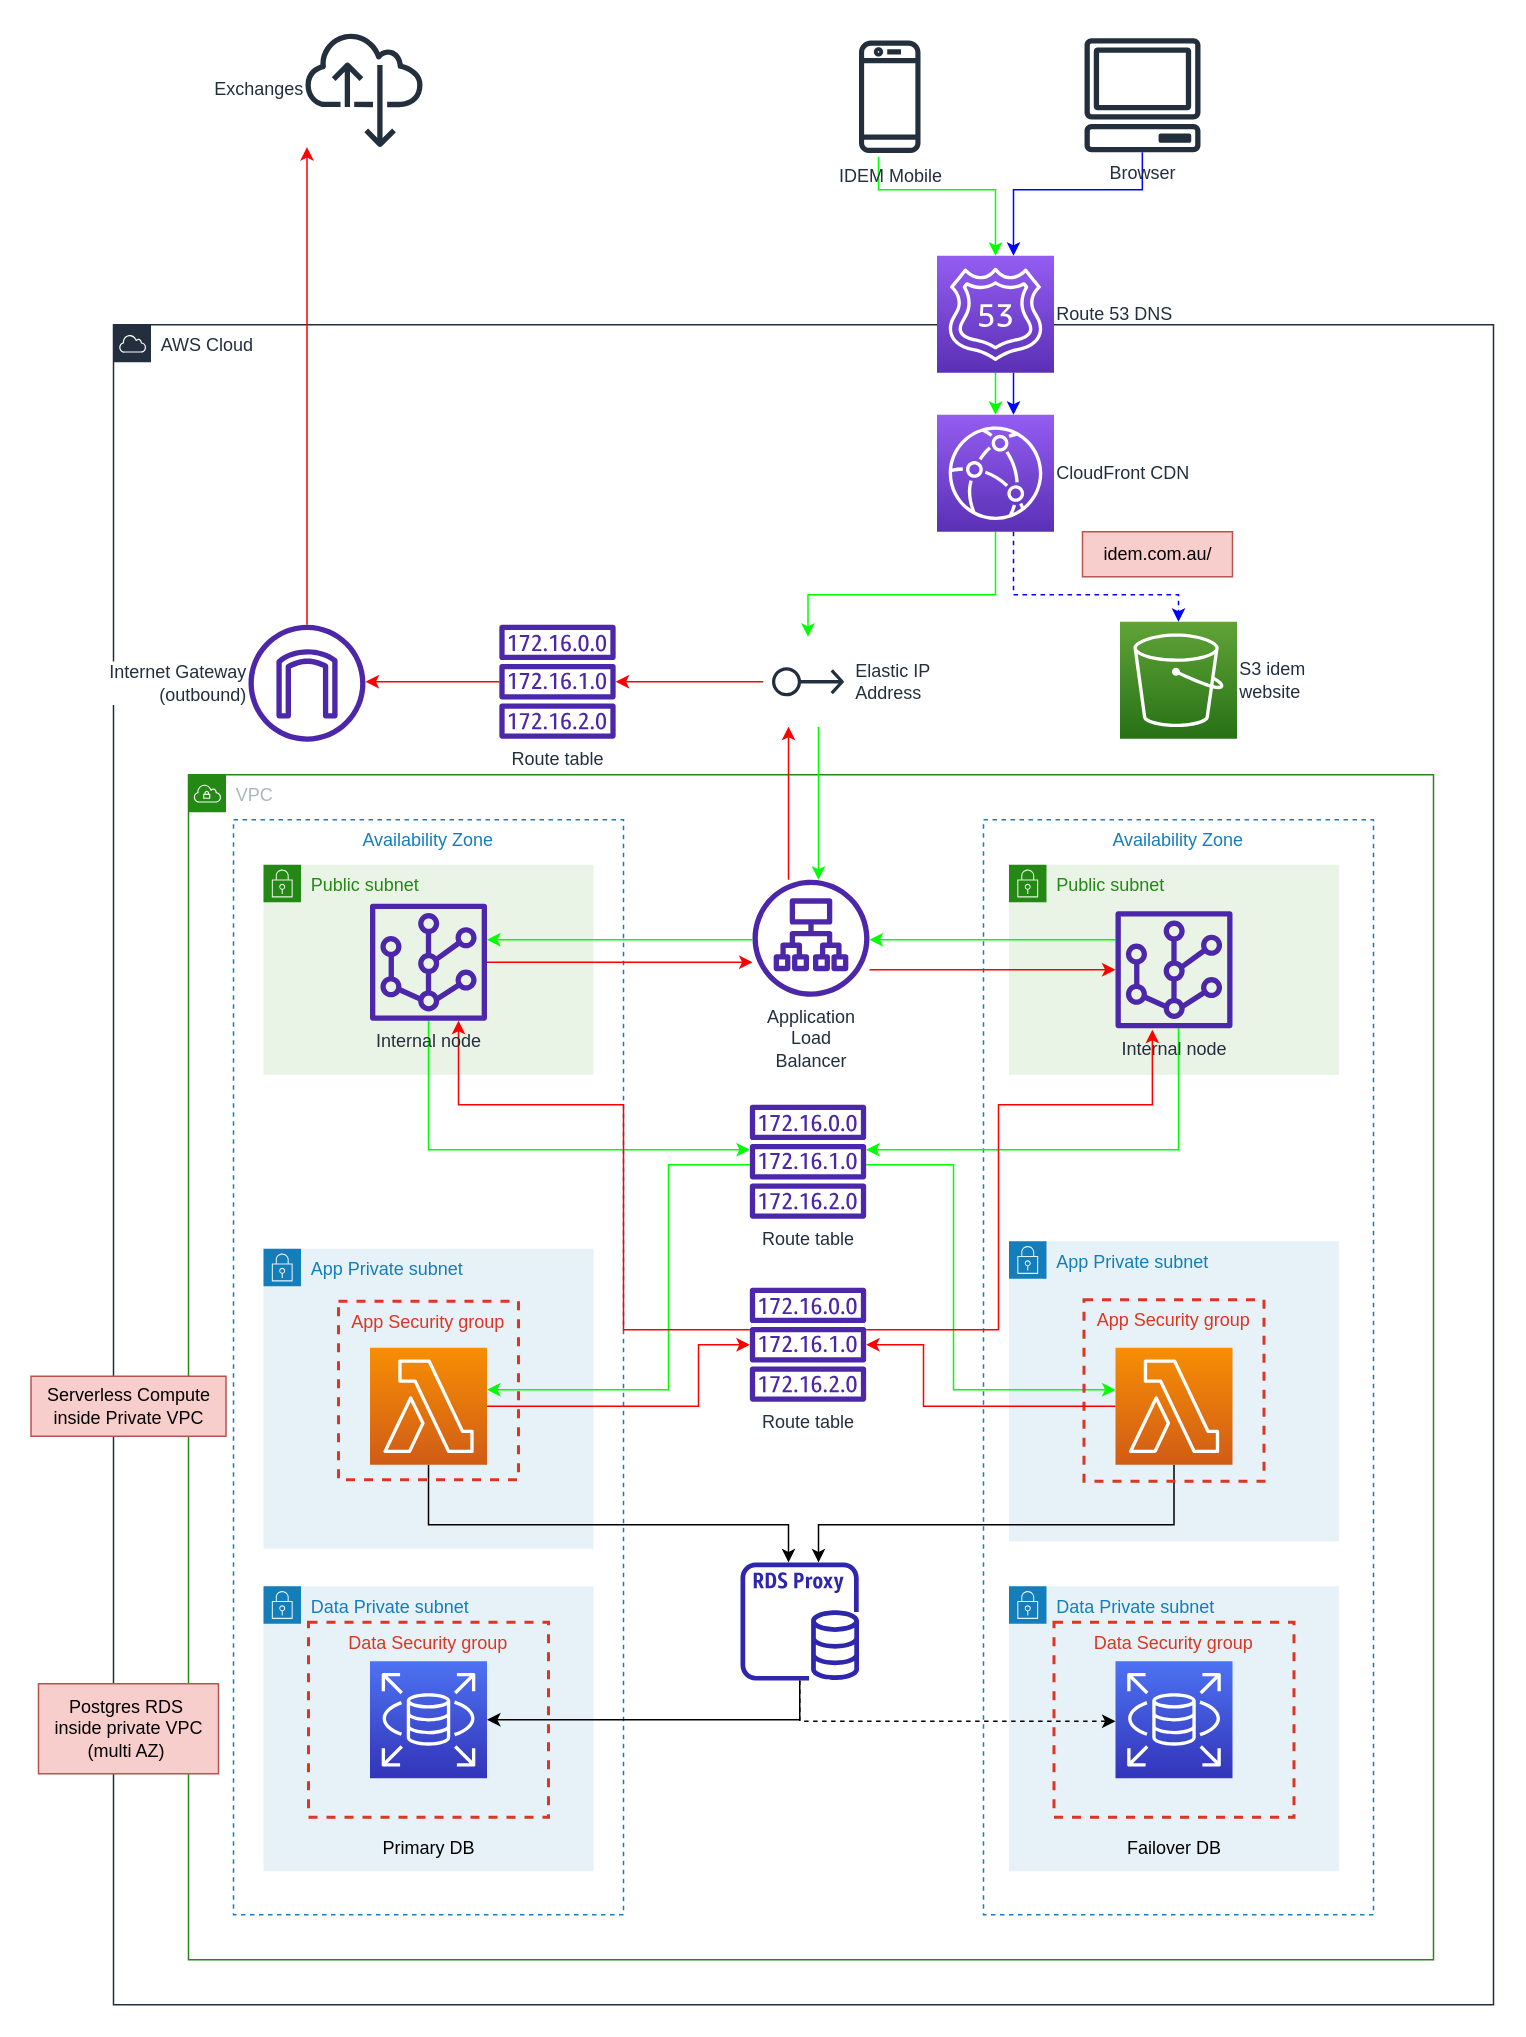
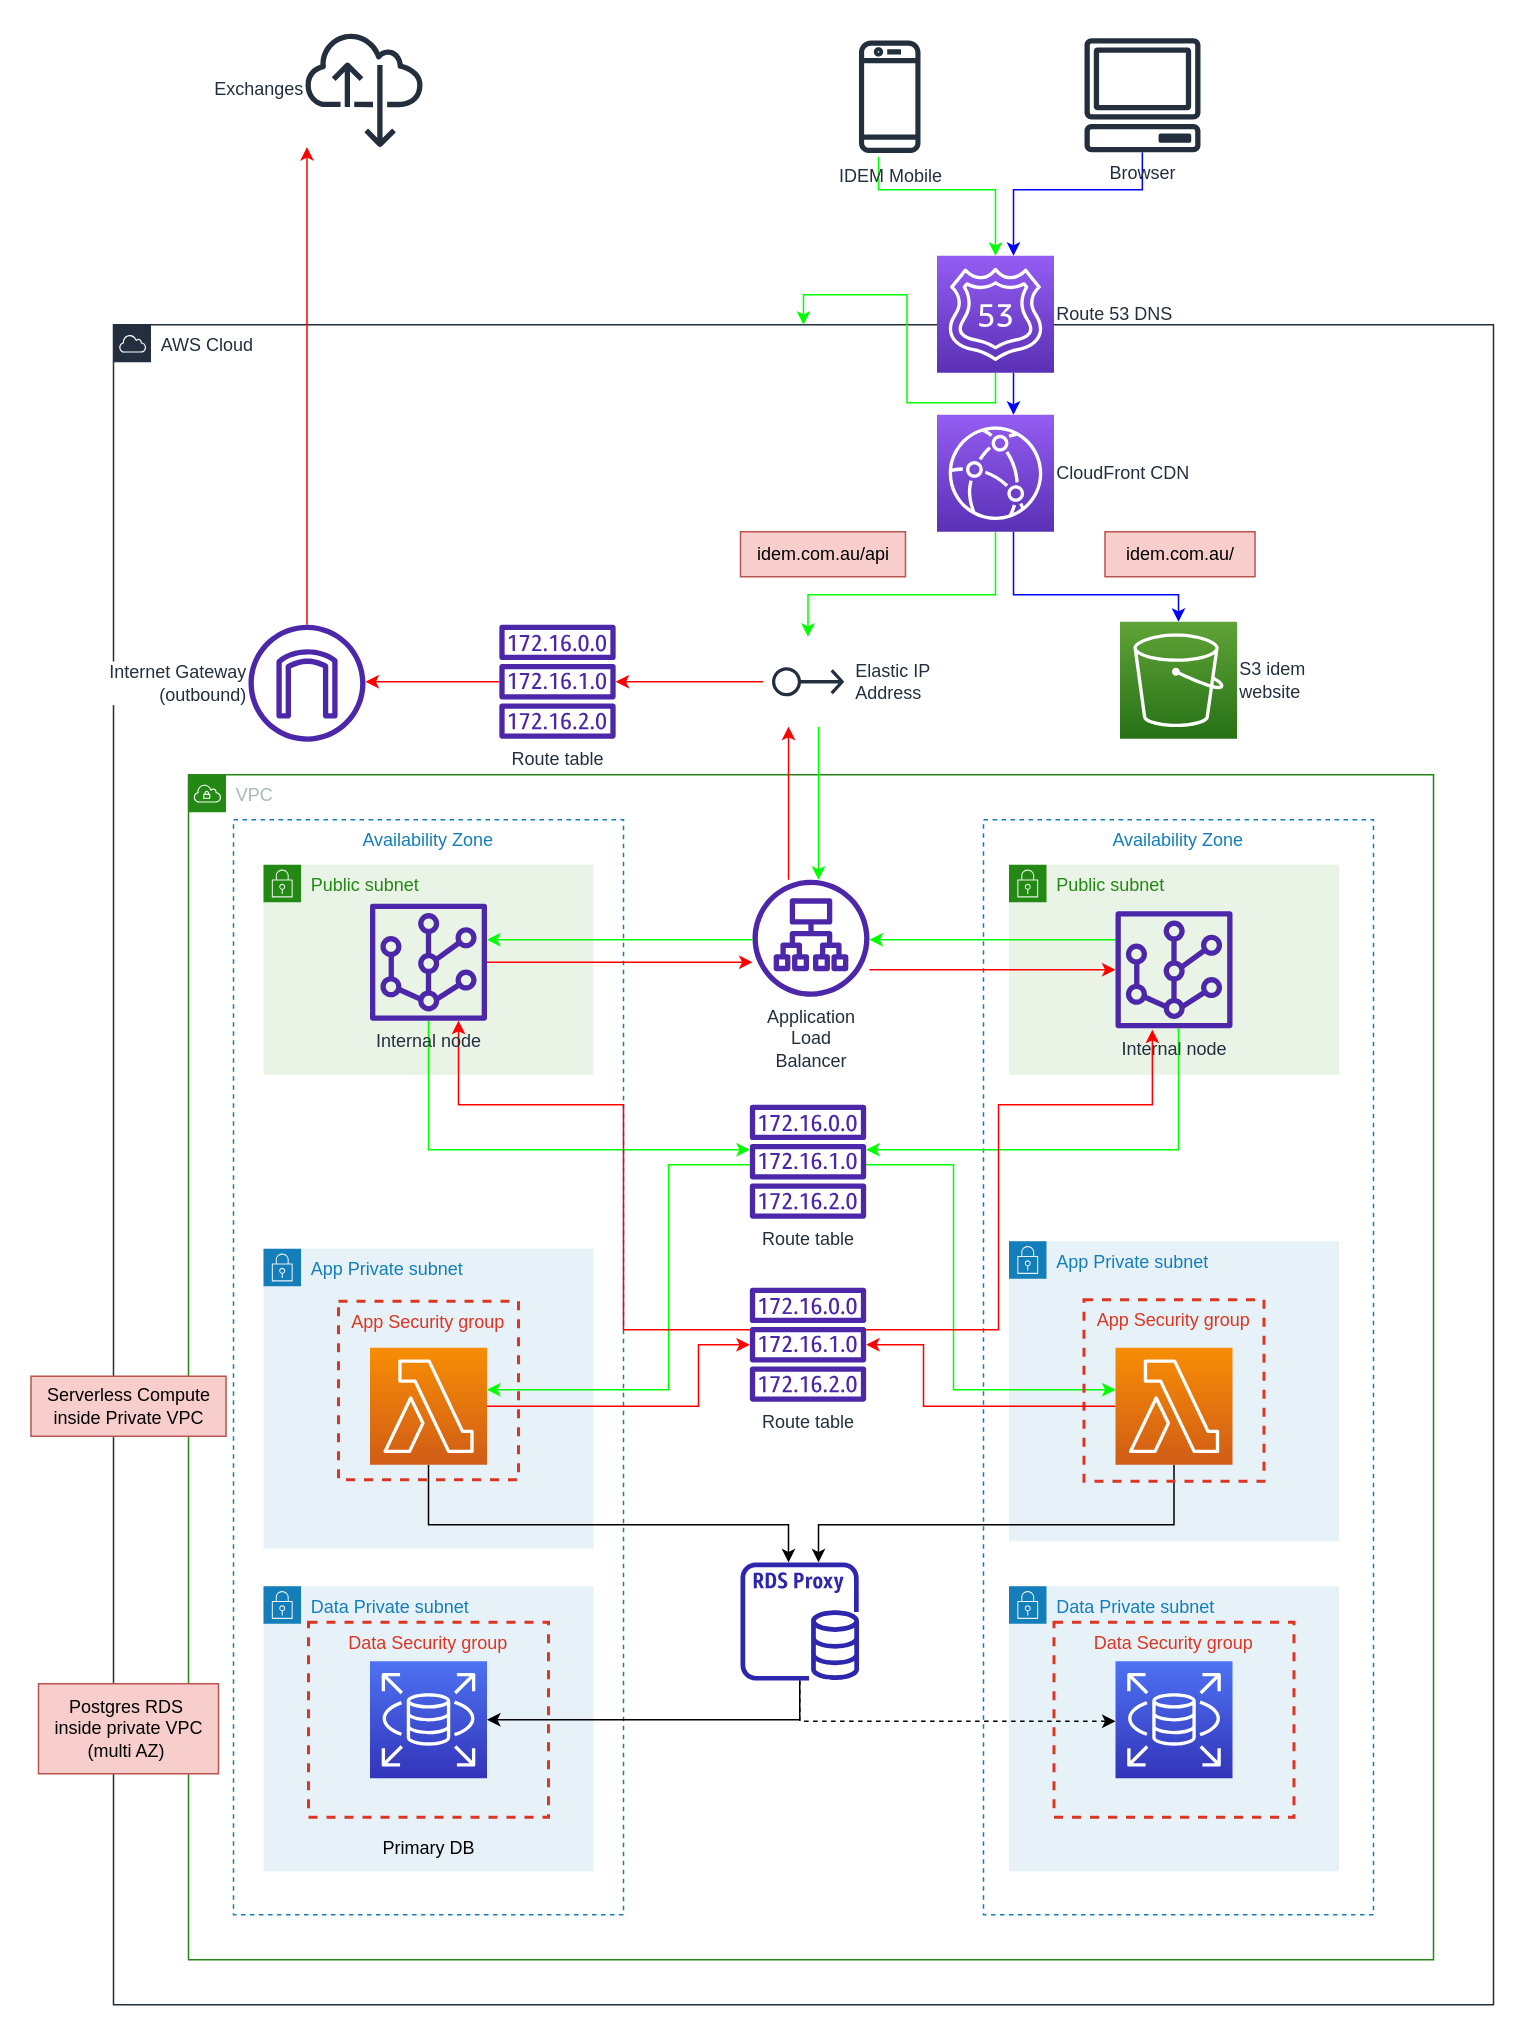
(995, 403) -> (907, 333)
none -> (823, 554)
(1157, 554) -> (1180, 554)
(1073, 595) -> (1073, 595)
(1174, 1849) -> none
